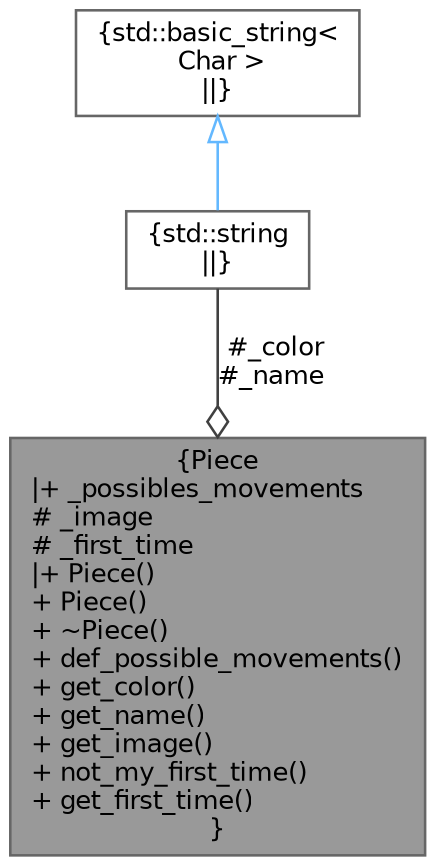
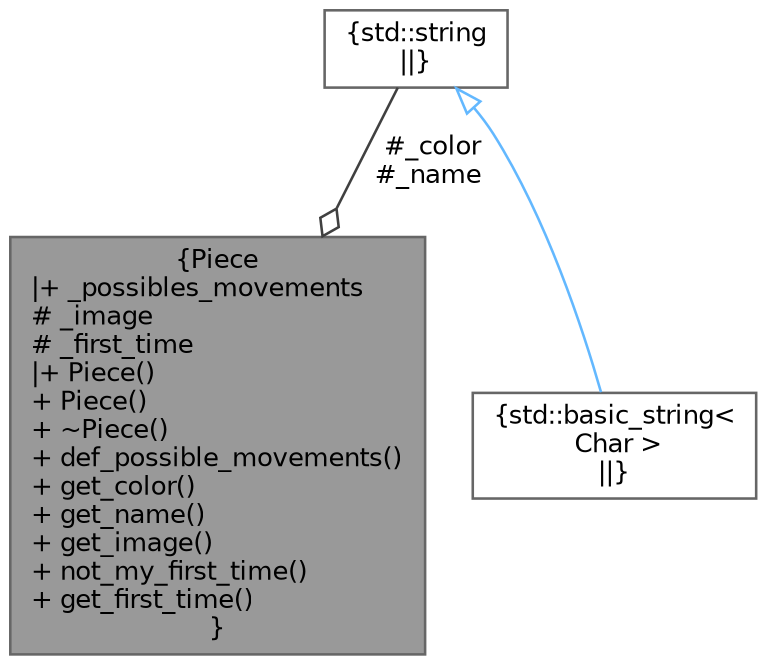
(218, 177) -> (549, 245)
